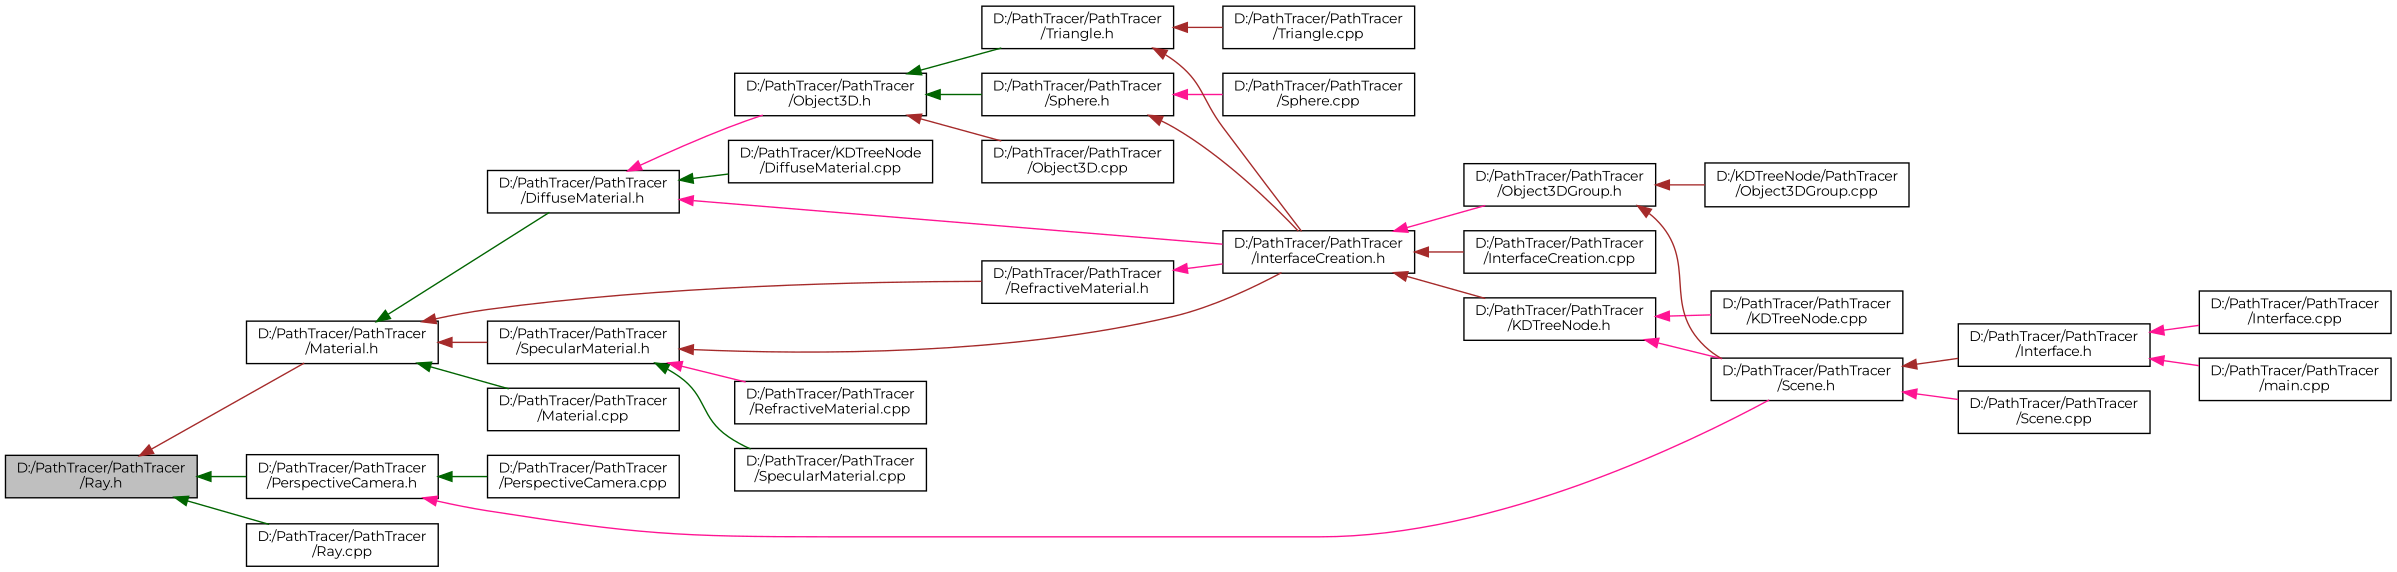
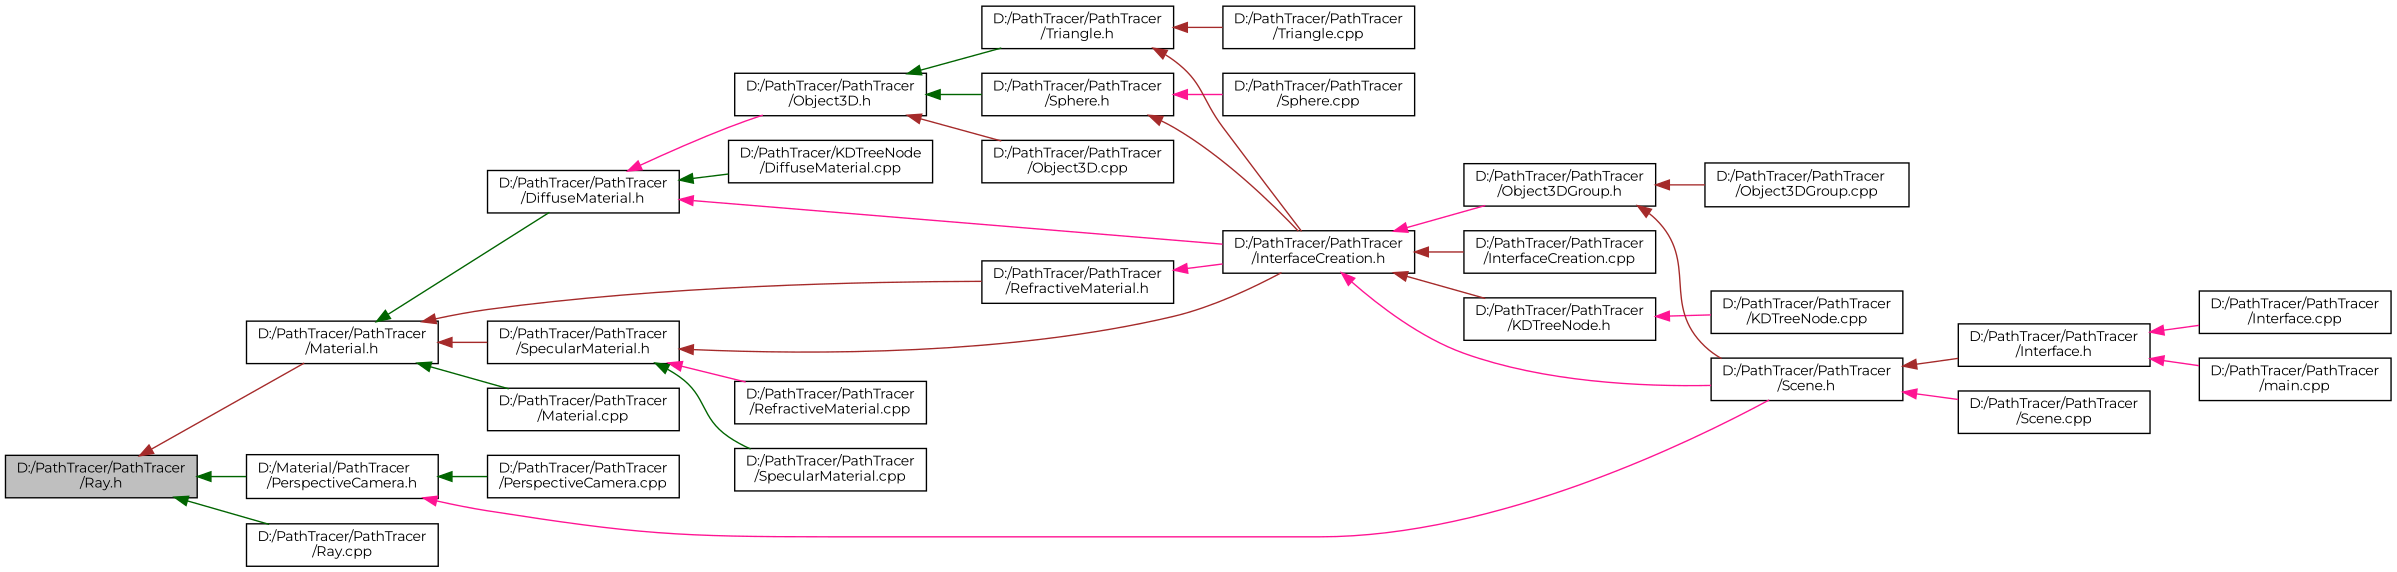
(1807, 185) -> (1807, 185)
(1690, 351) -> (1520, 369)
(342, 477) -> (342, 477)
